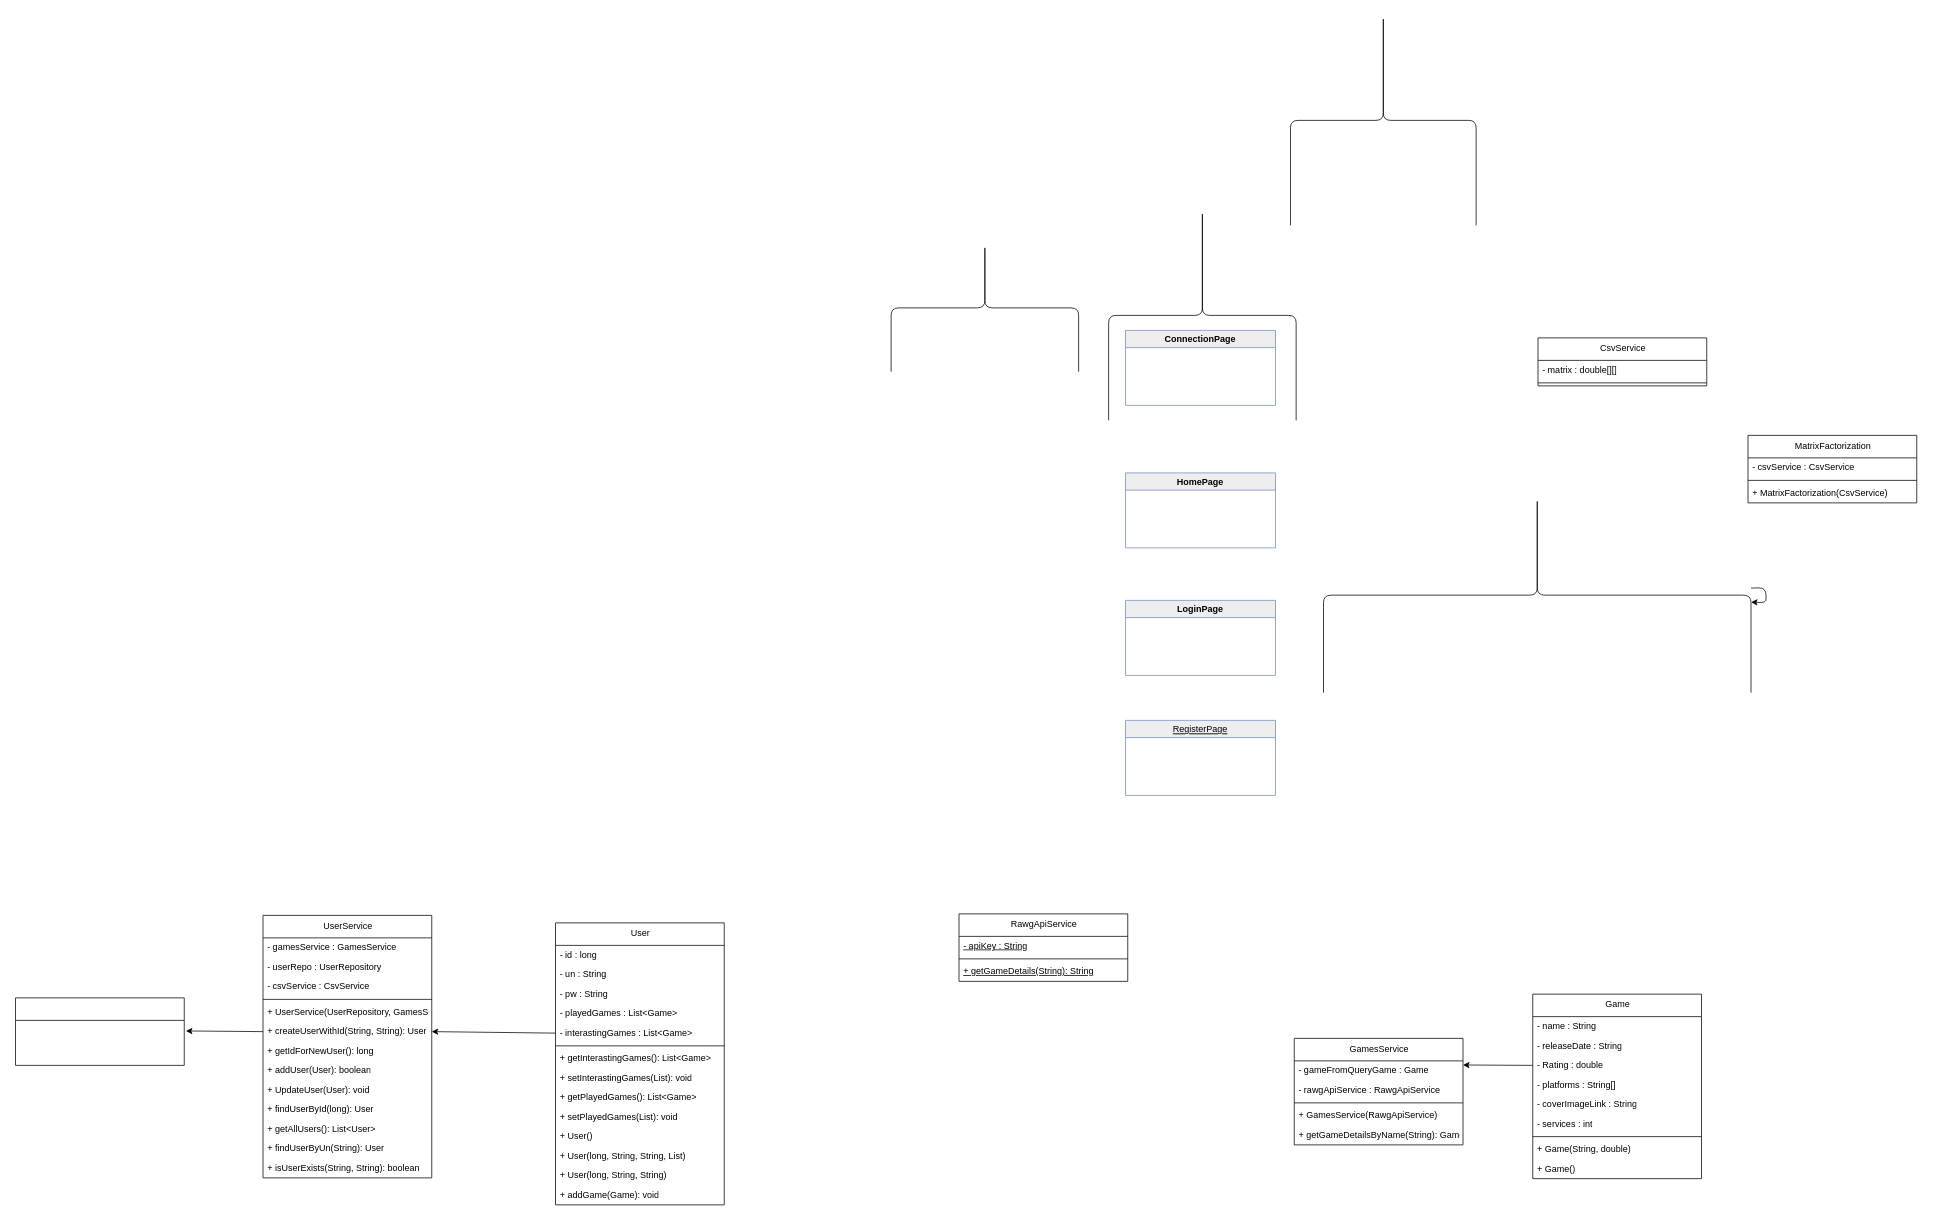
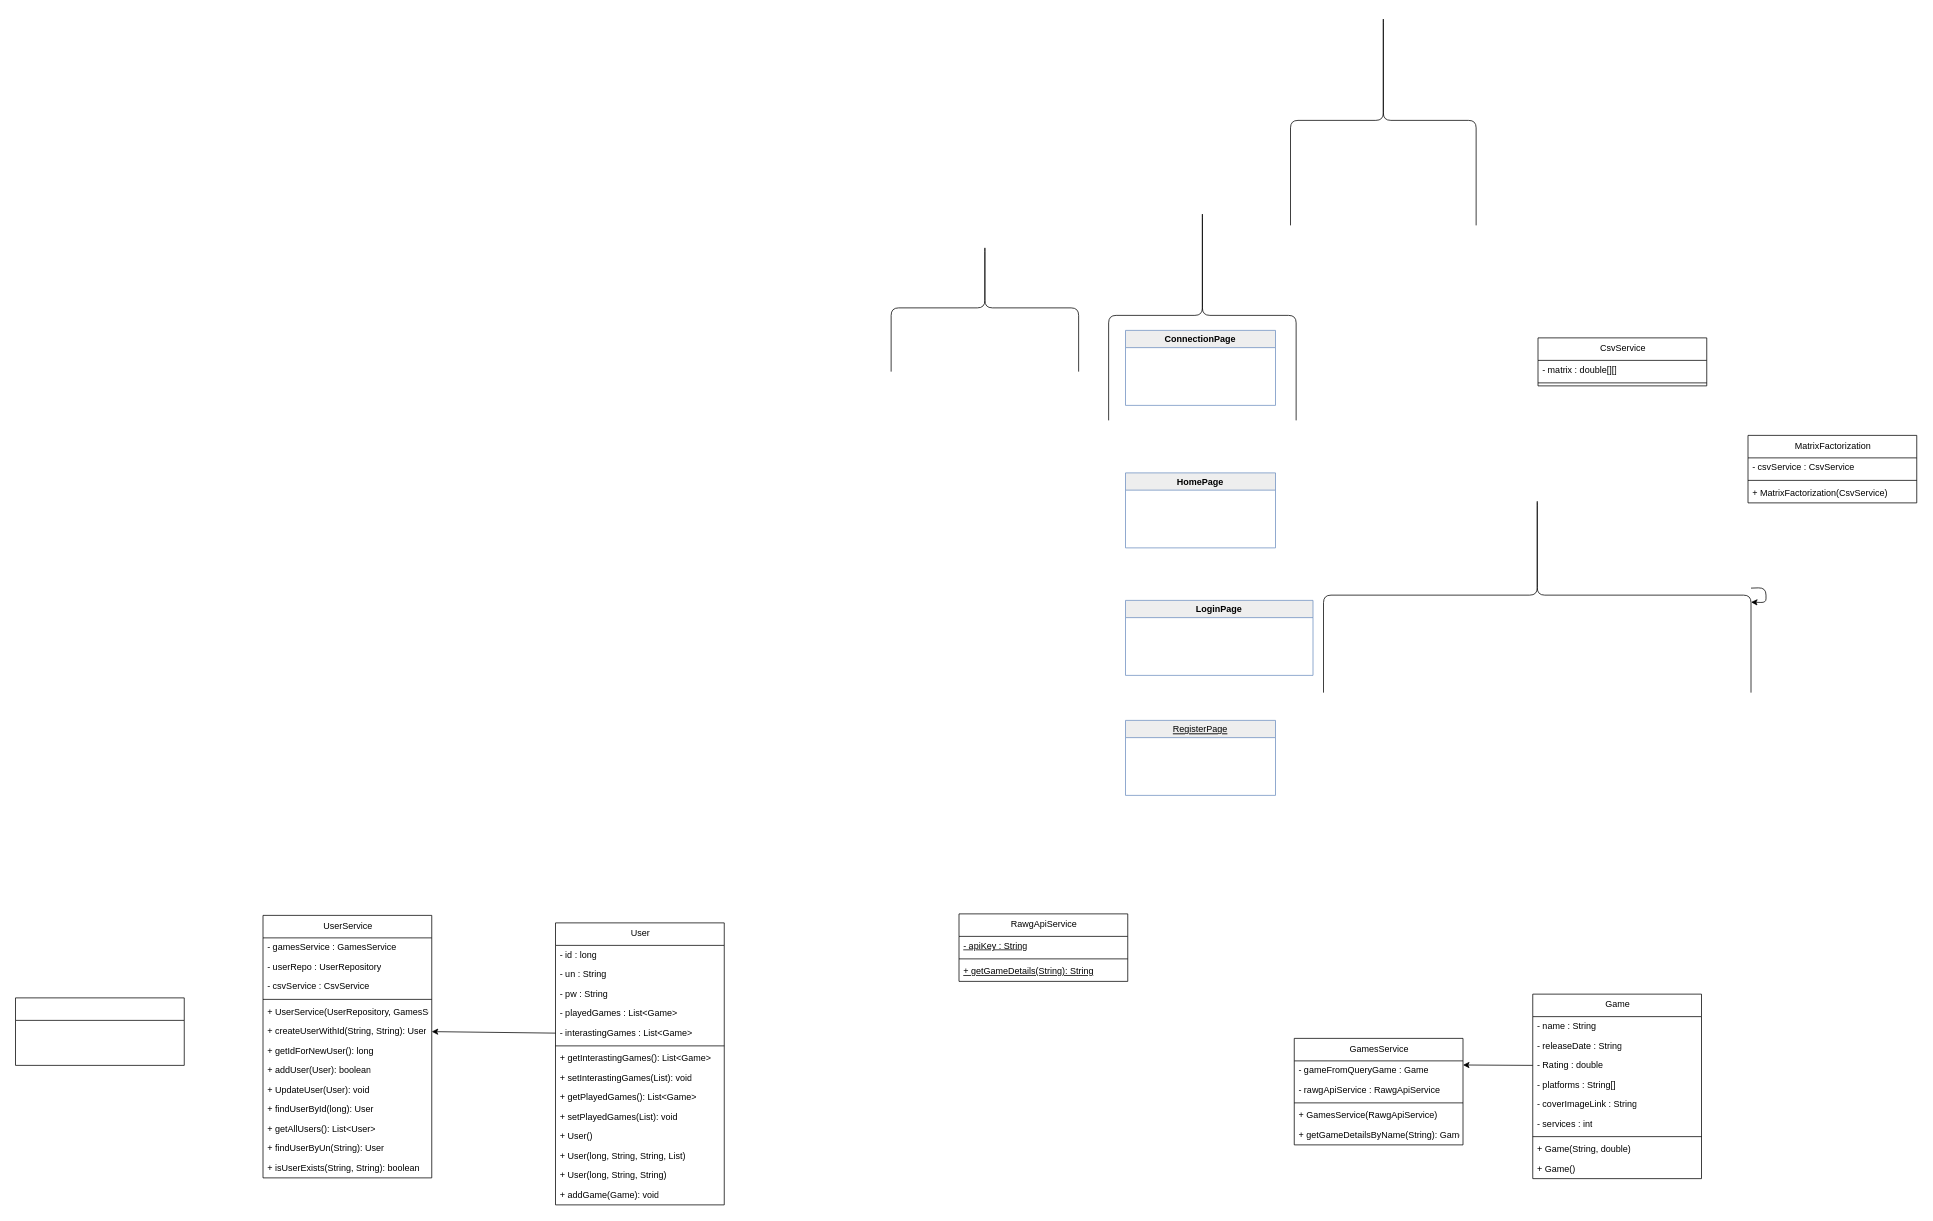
(1200, 638) -> (1219, 638)
(235, 1031) -> none
